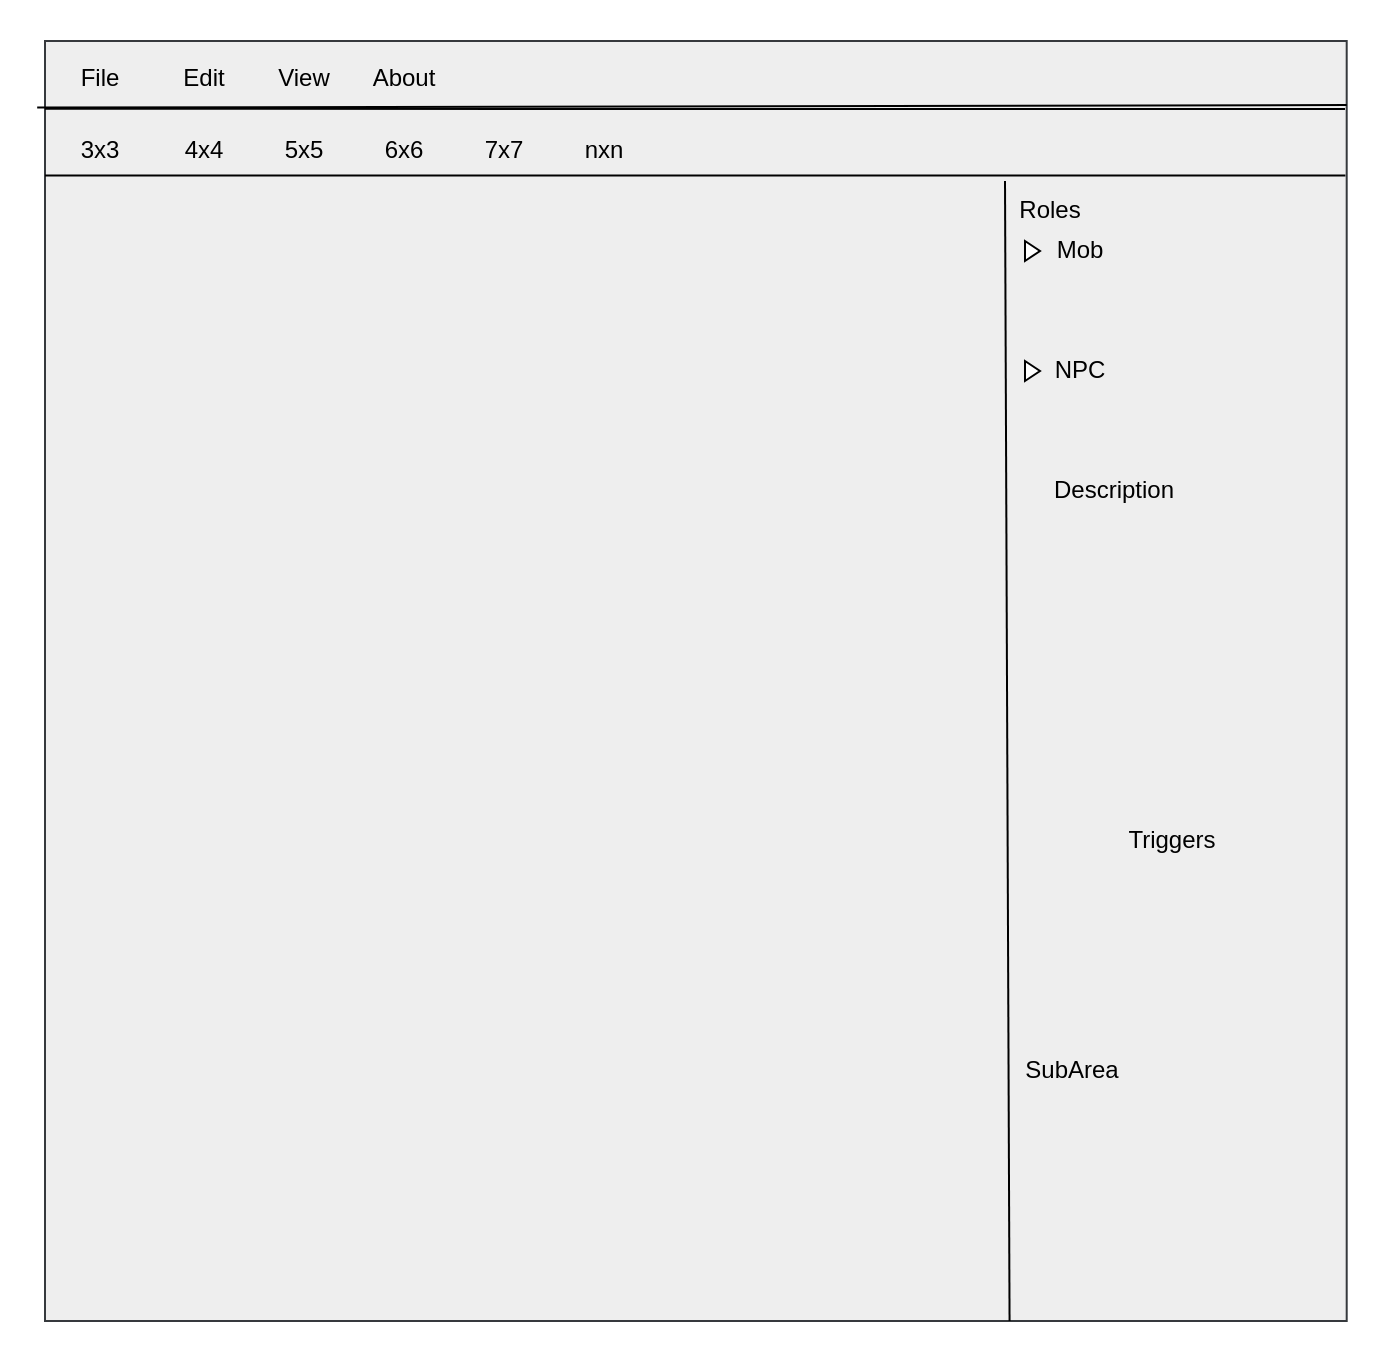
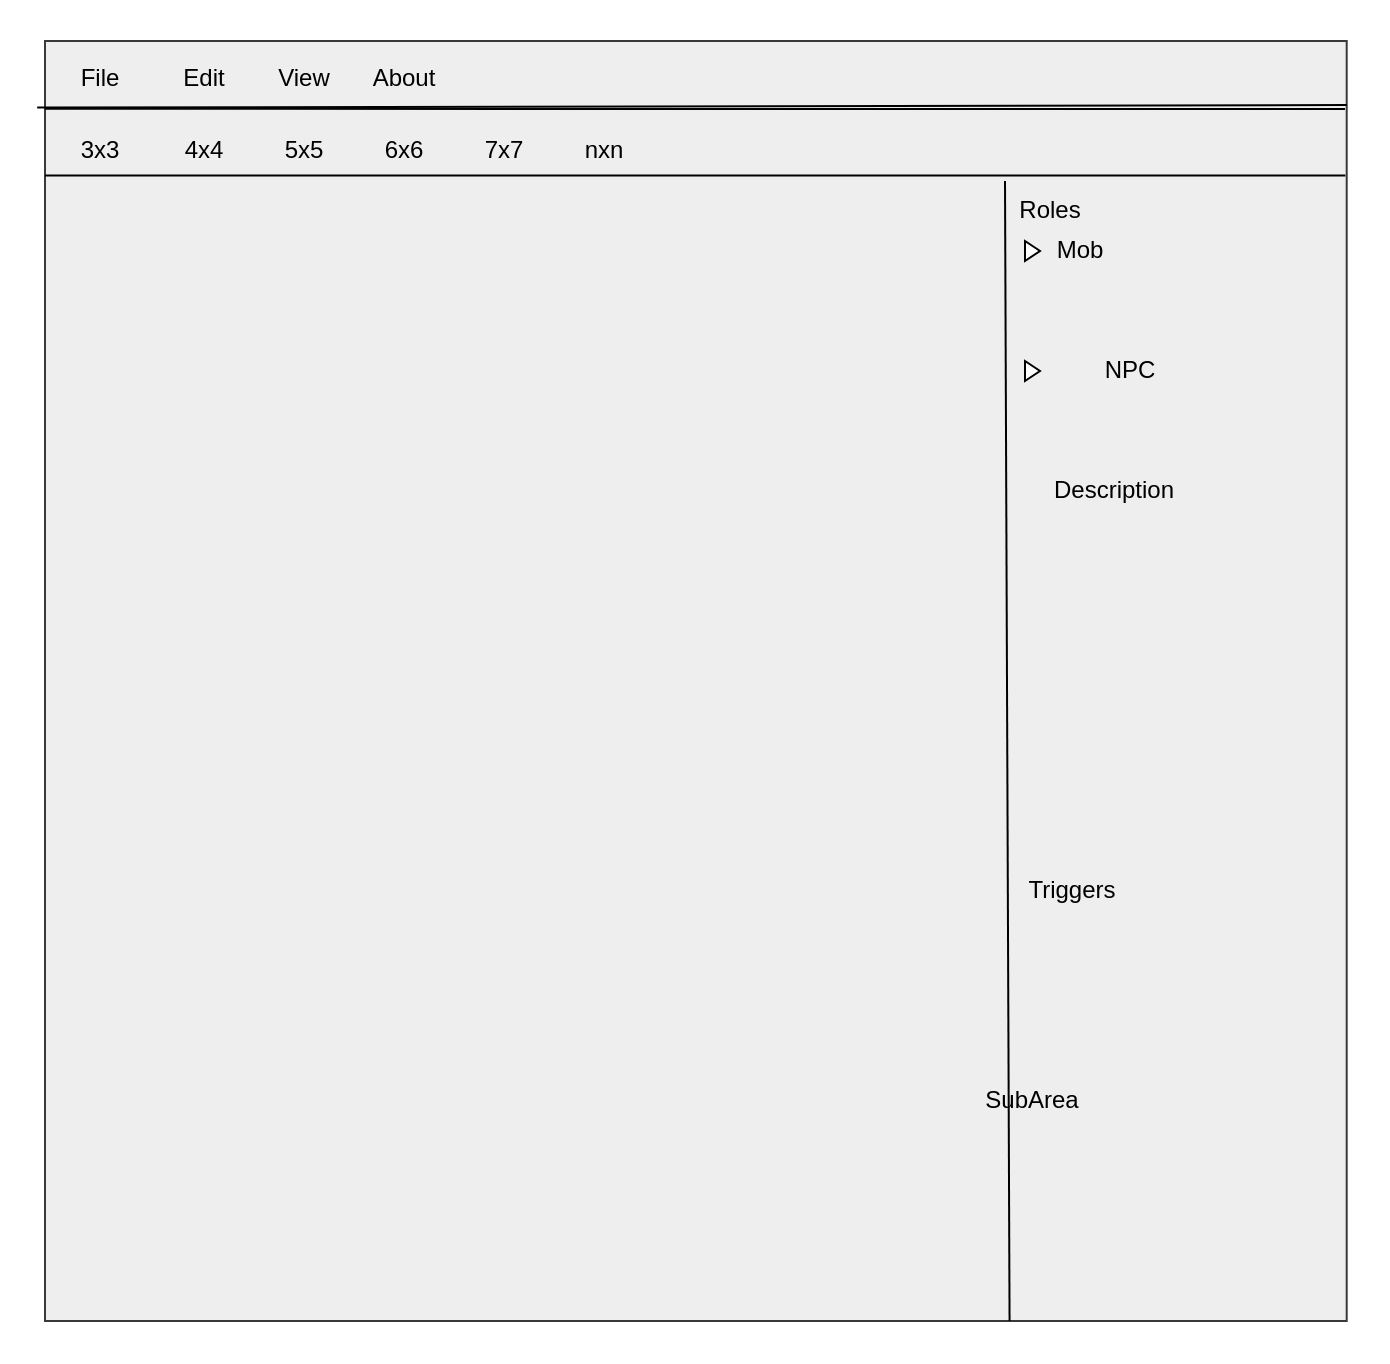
(1081, 371) -> (1131, 371)
(1173, 841) -> (1073, 891)
(1073, 1071) -> (1033, 1101)
